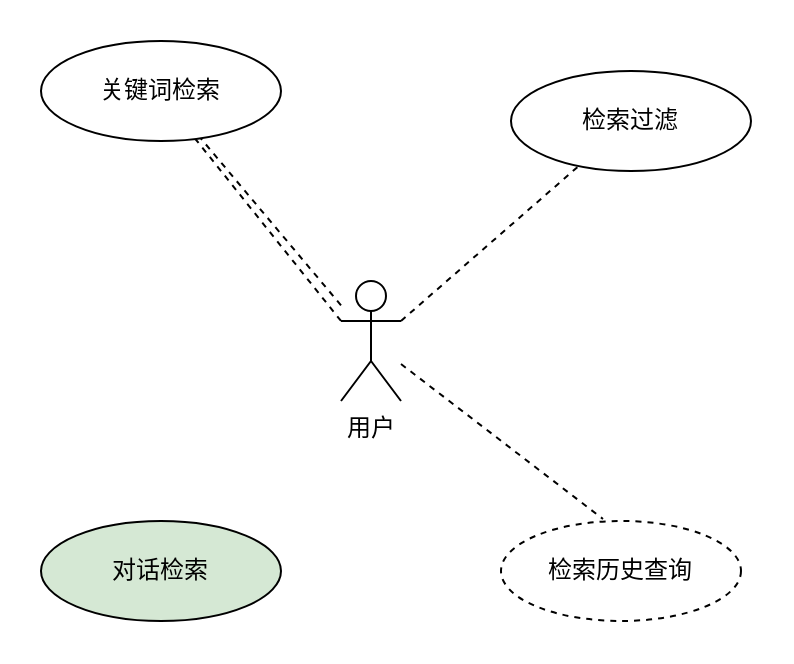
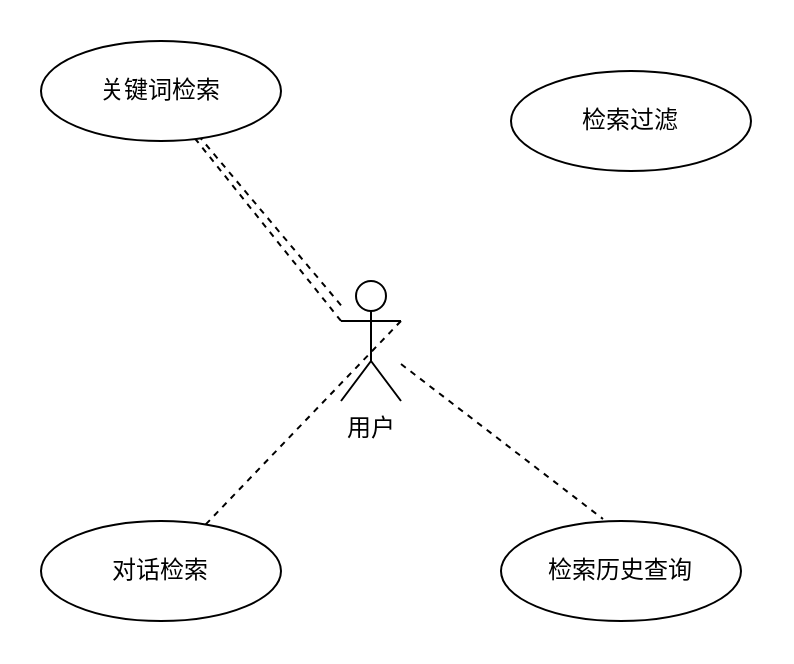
(490, 243) -> (287, 439)
(161, 571) -> (161, 571)
(621, 571) -> (621, 571)
